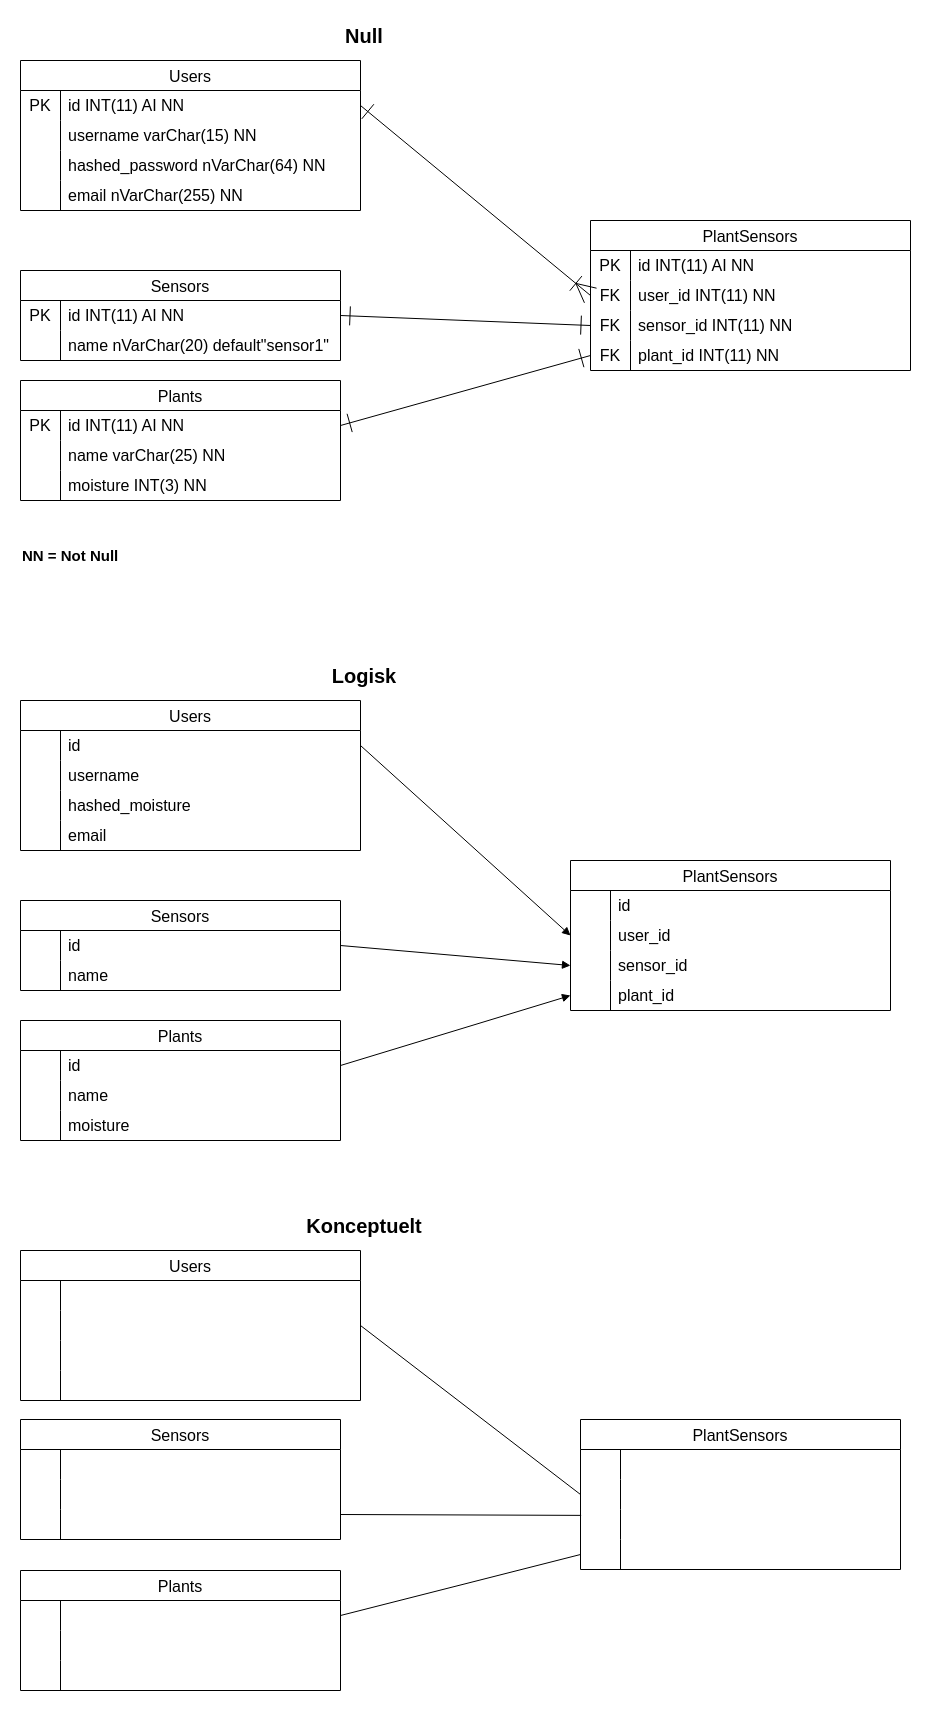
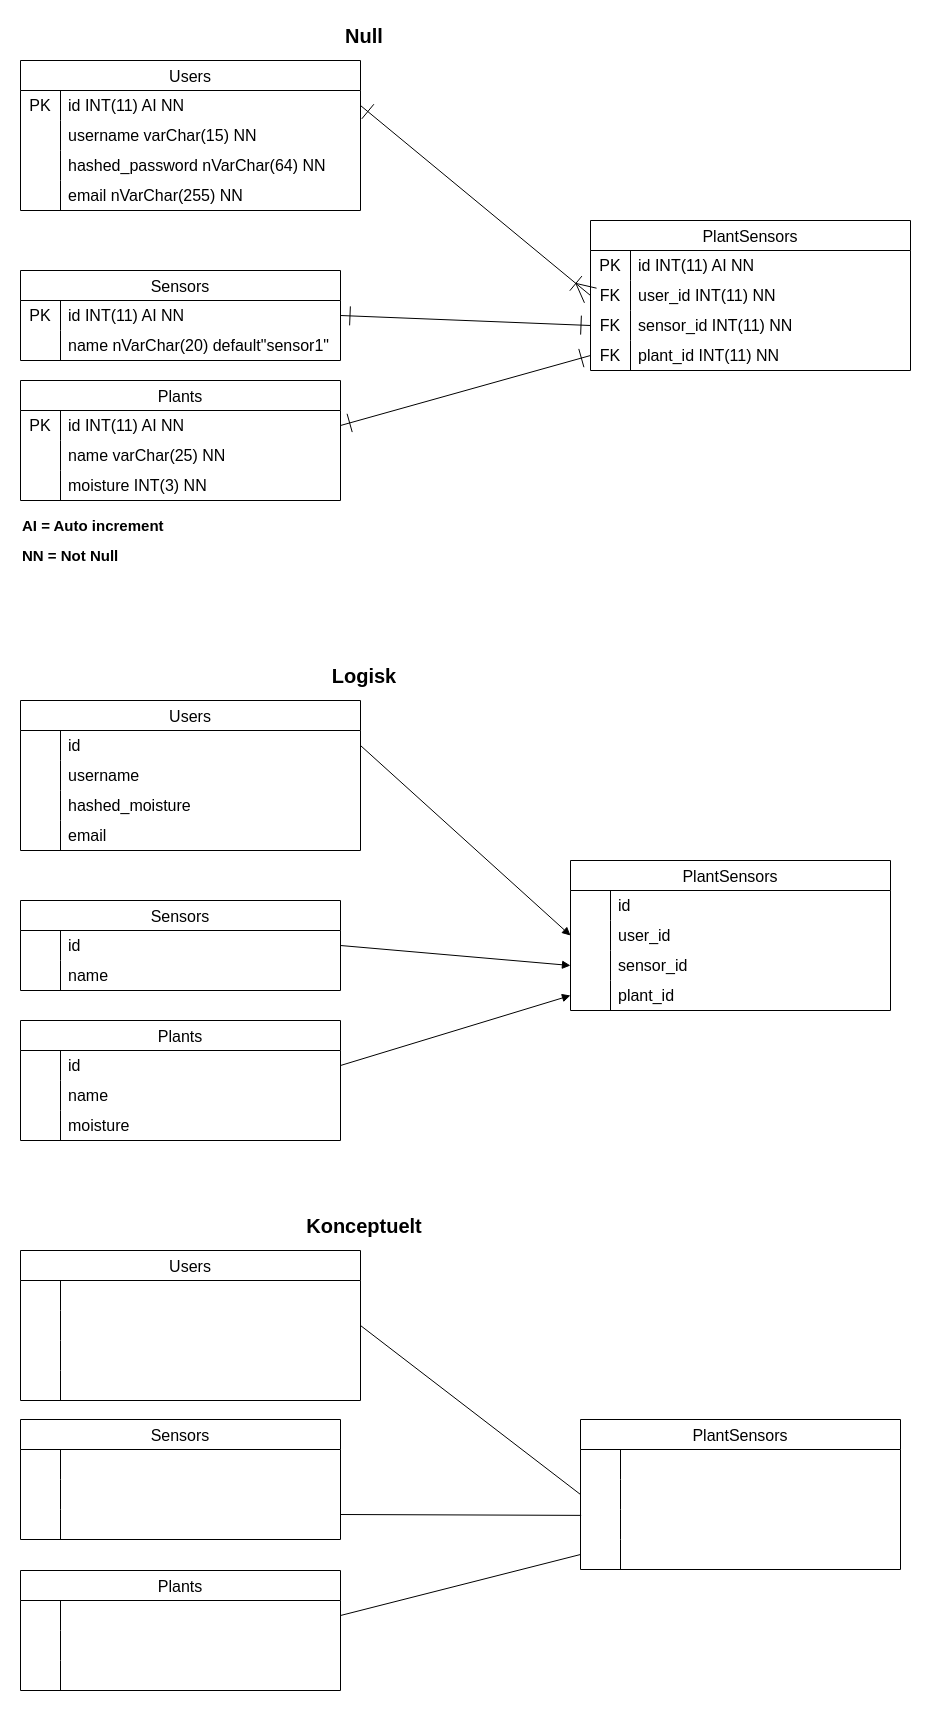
none -> (101, 526)
